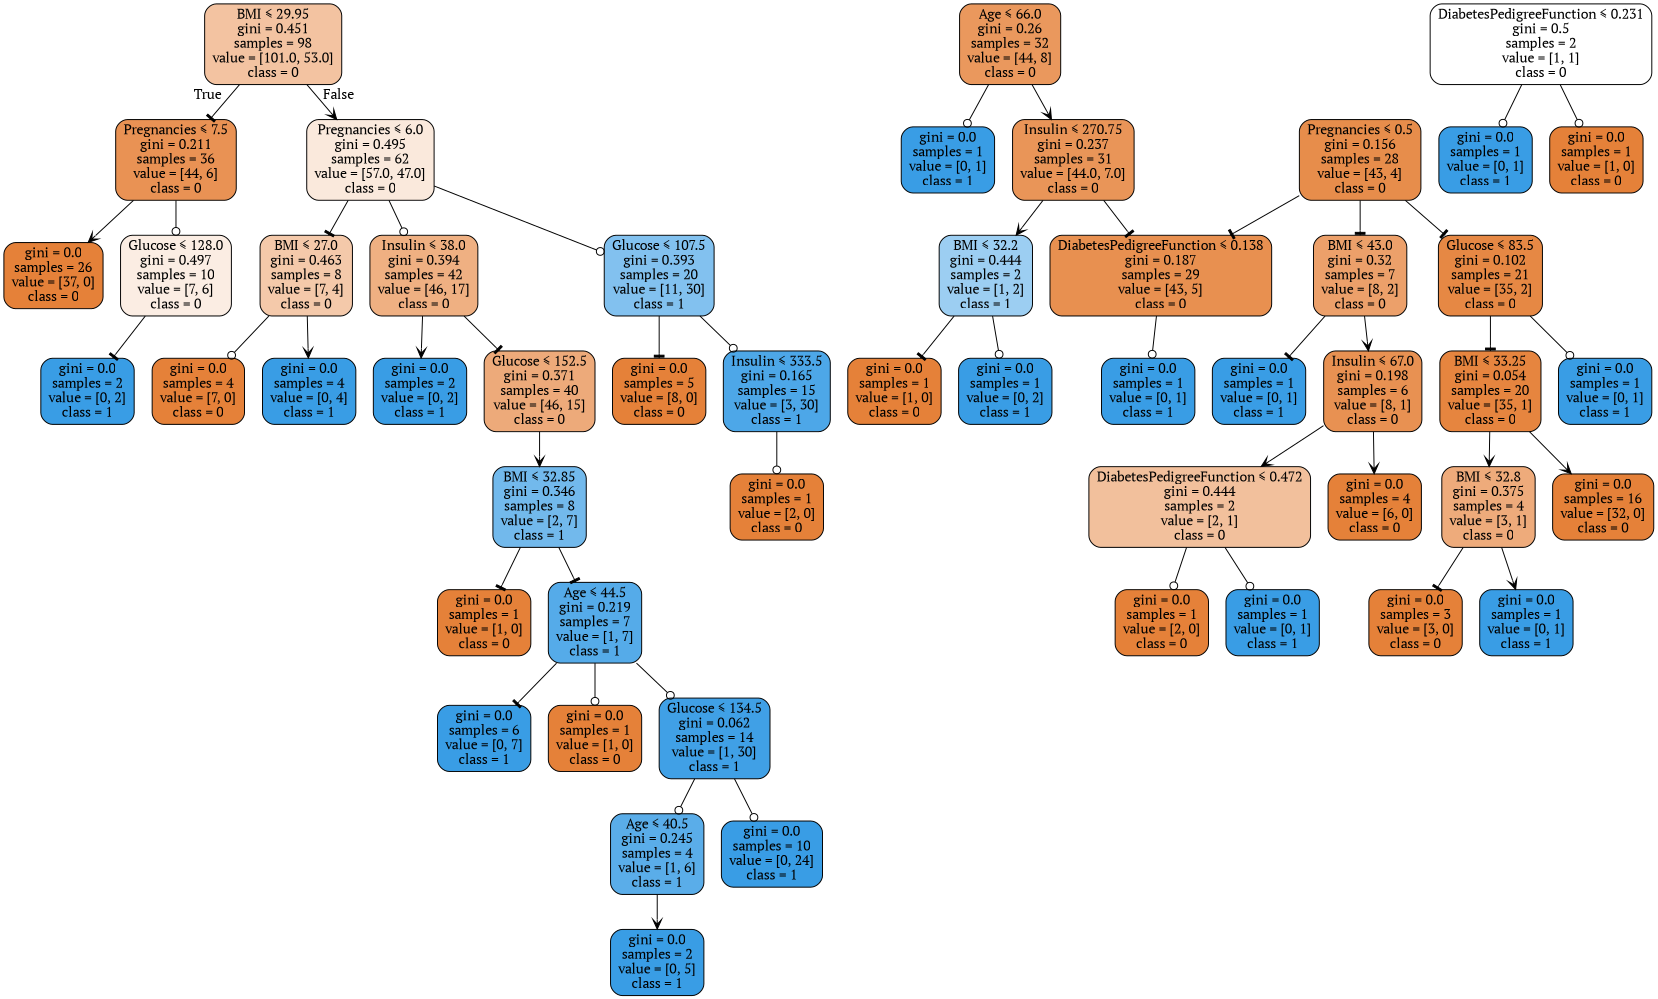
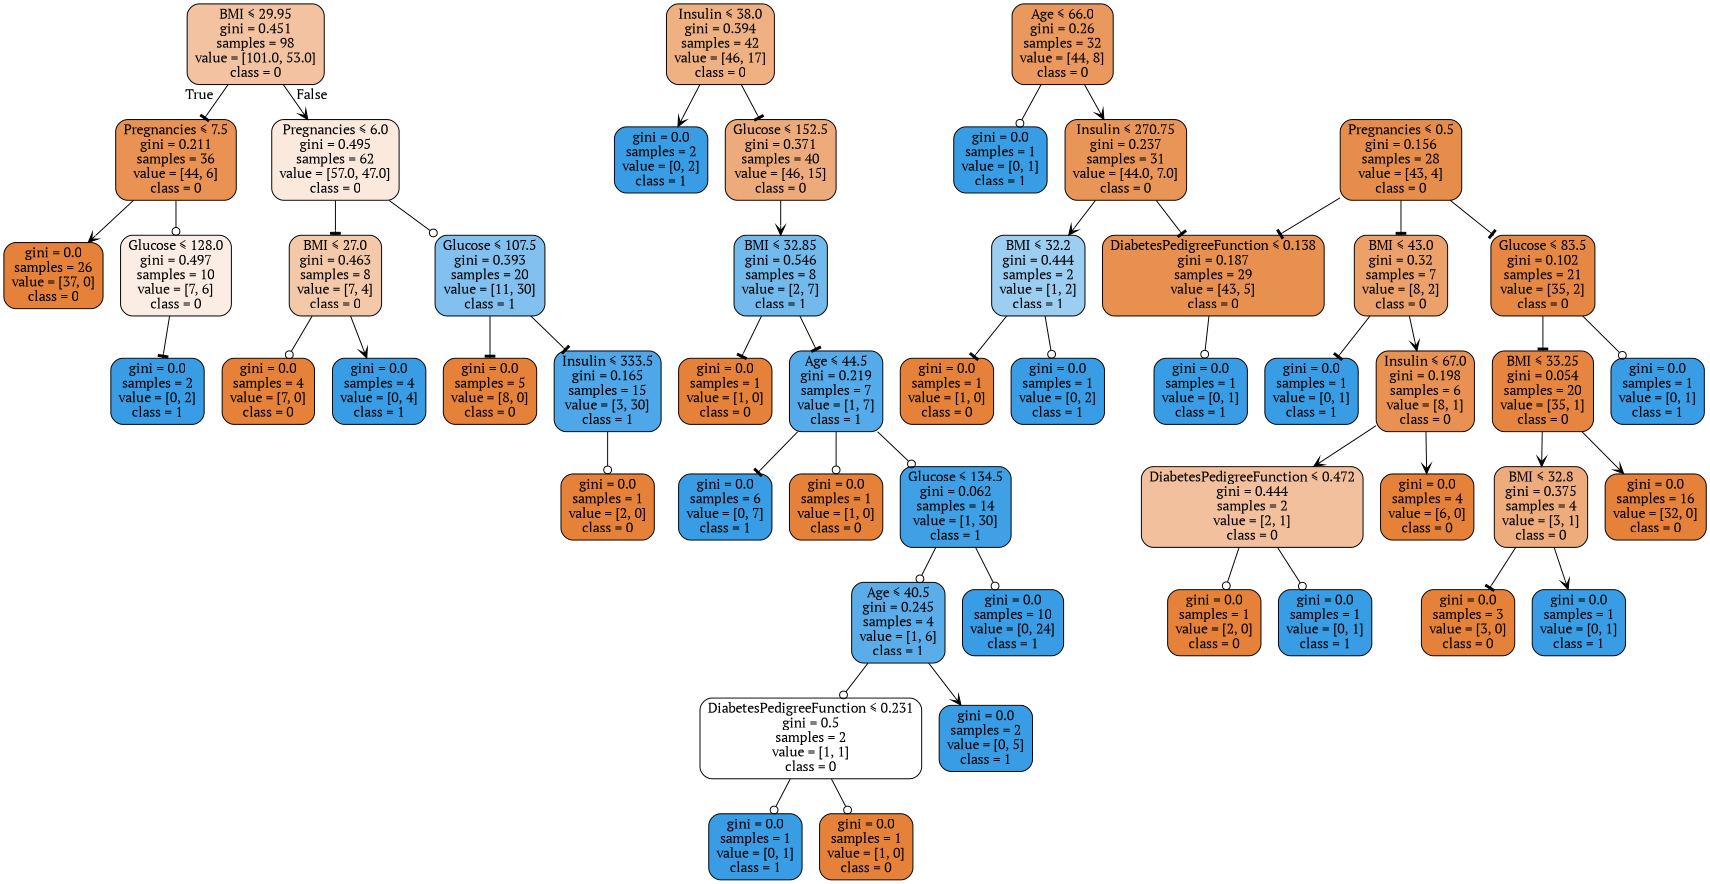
(395, 214) -> none
(715, 331) -> (547, 332)
(540, 492) -> (781, 261)
none -> (857, 678)
